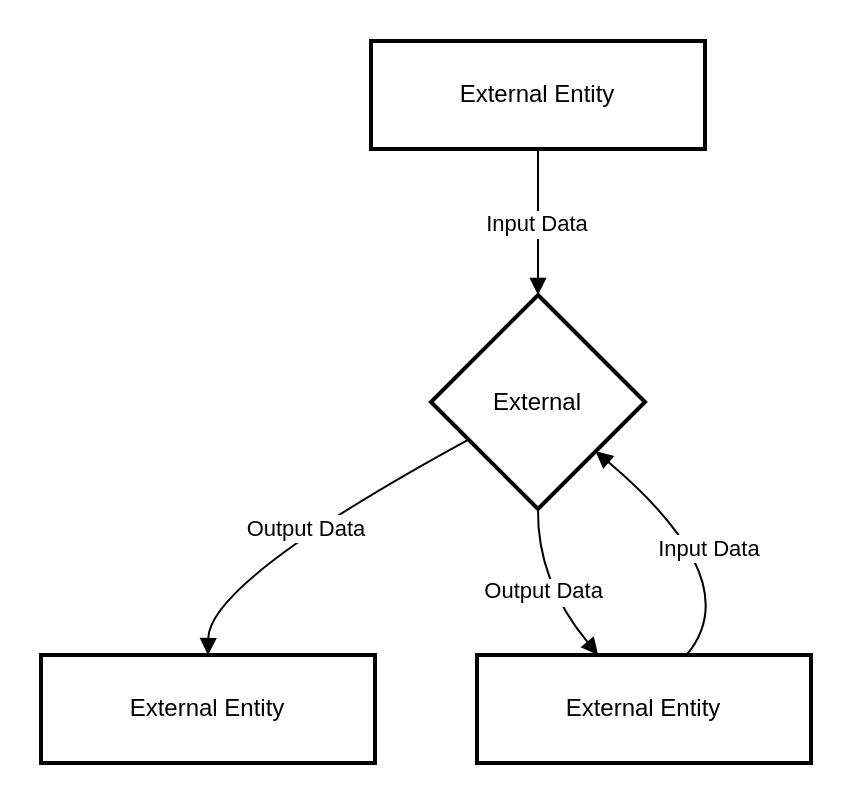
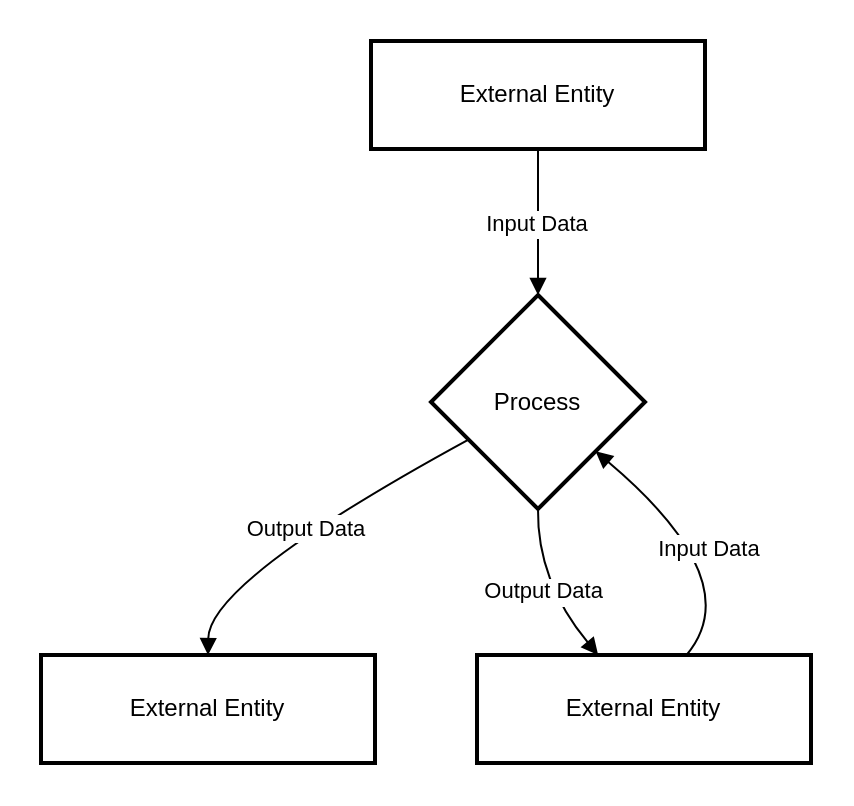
(538, 403) -> (538, 403)
